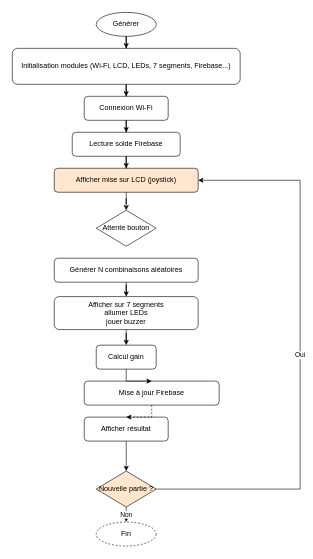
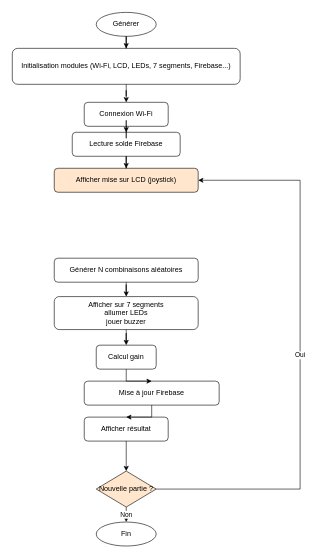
(126, 108) -> (126, 114)
(126, 201) -> none
(126, 228) -> none
(152, 412) -> (152, 412)
(126, 534) -> (126, 534)
